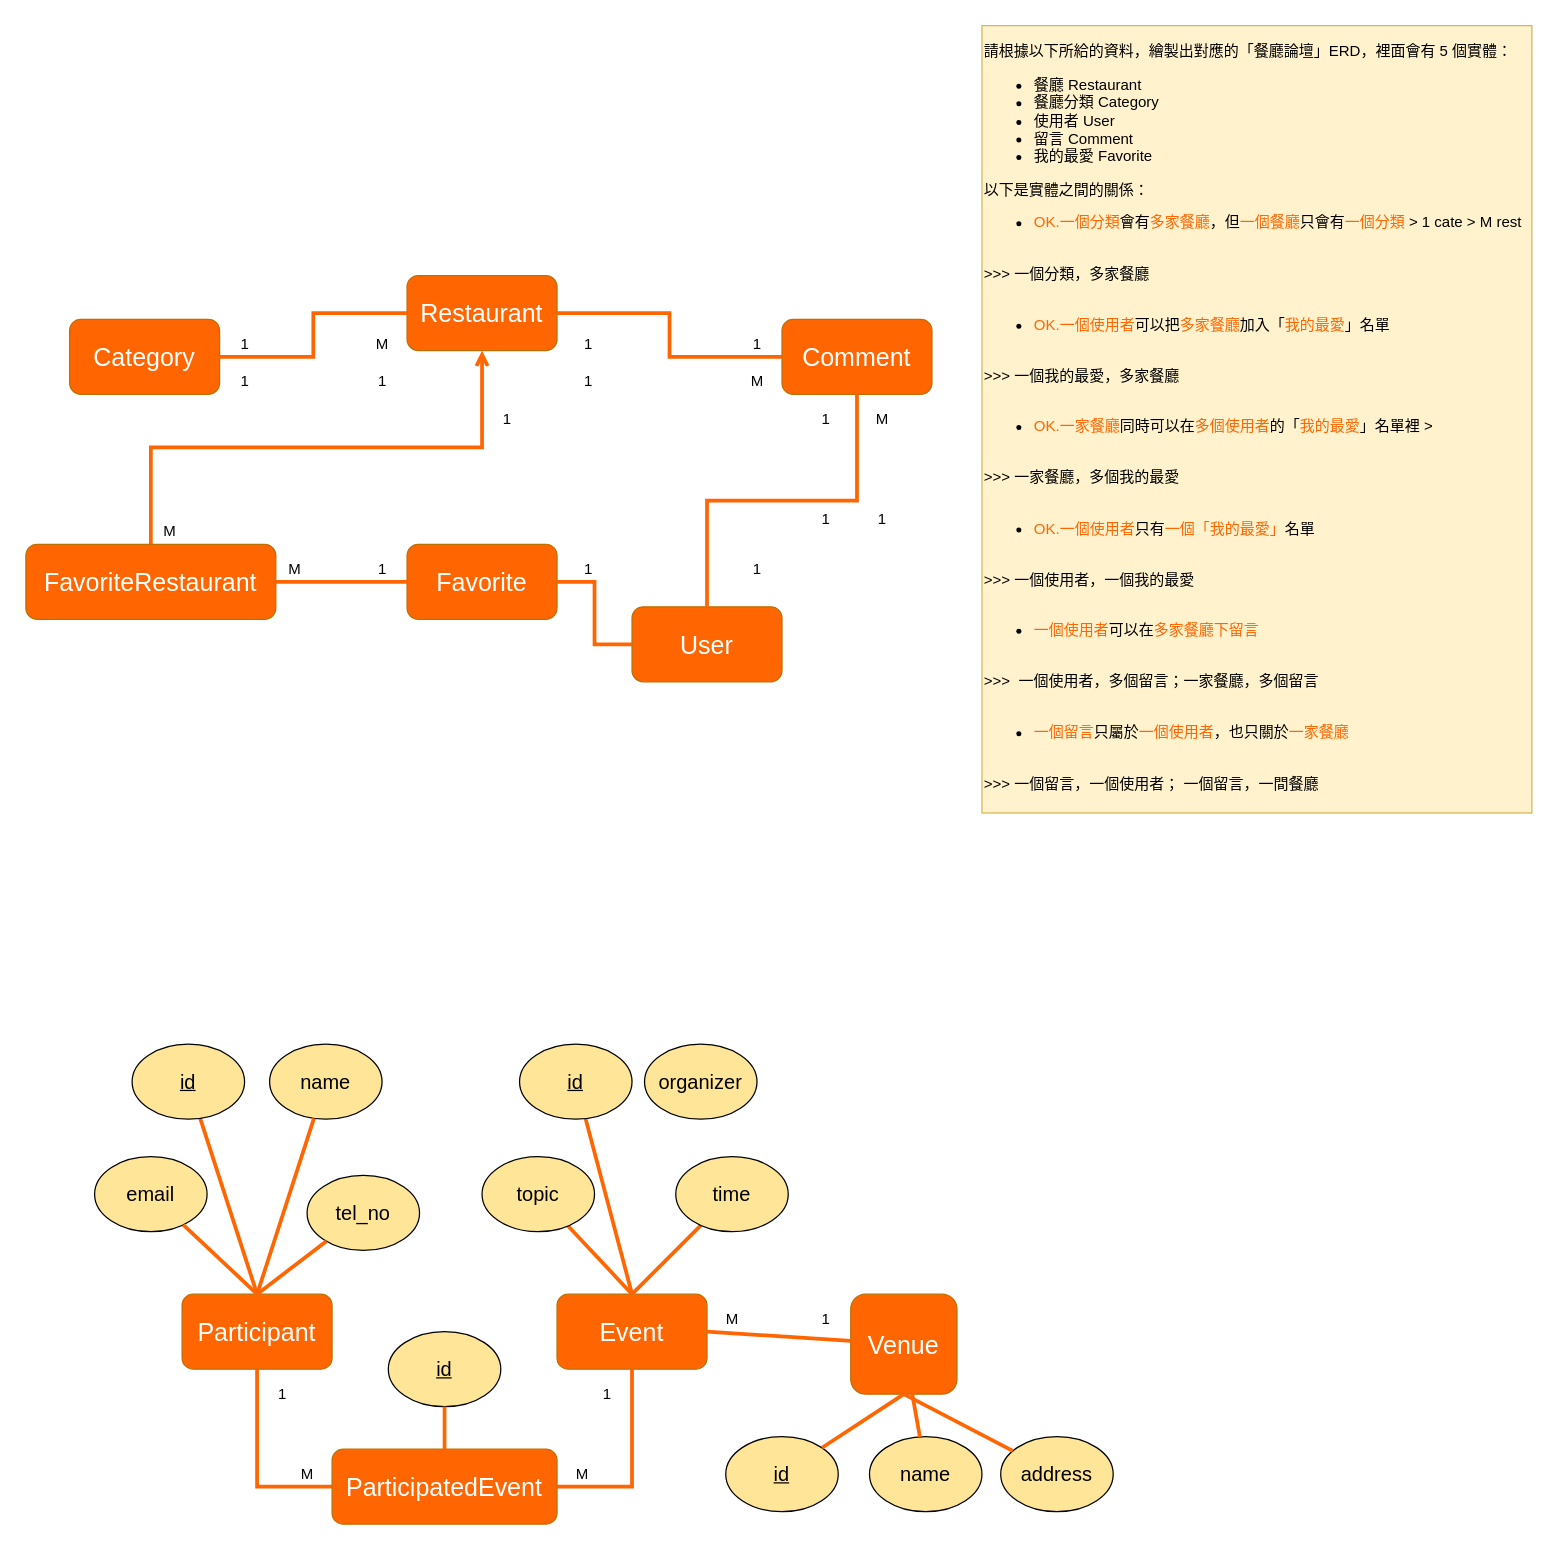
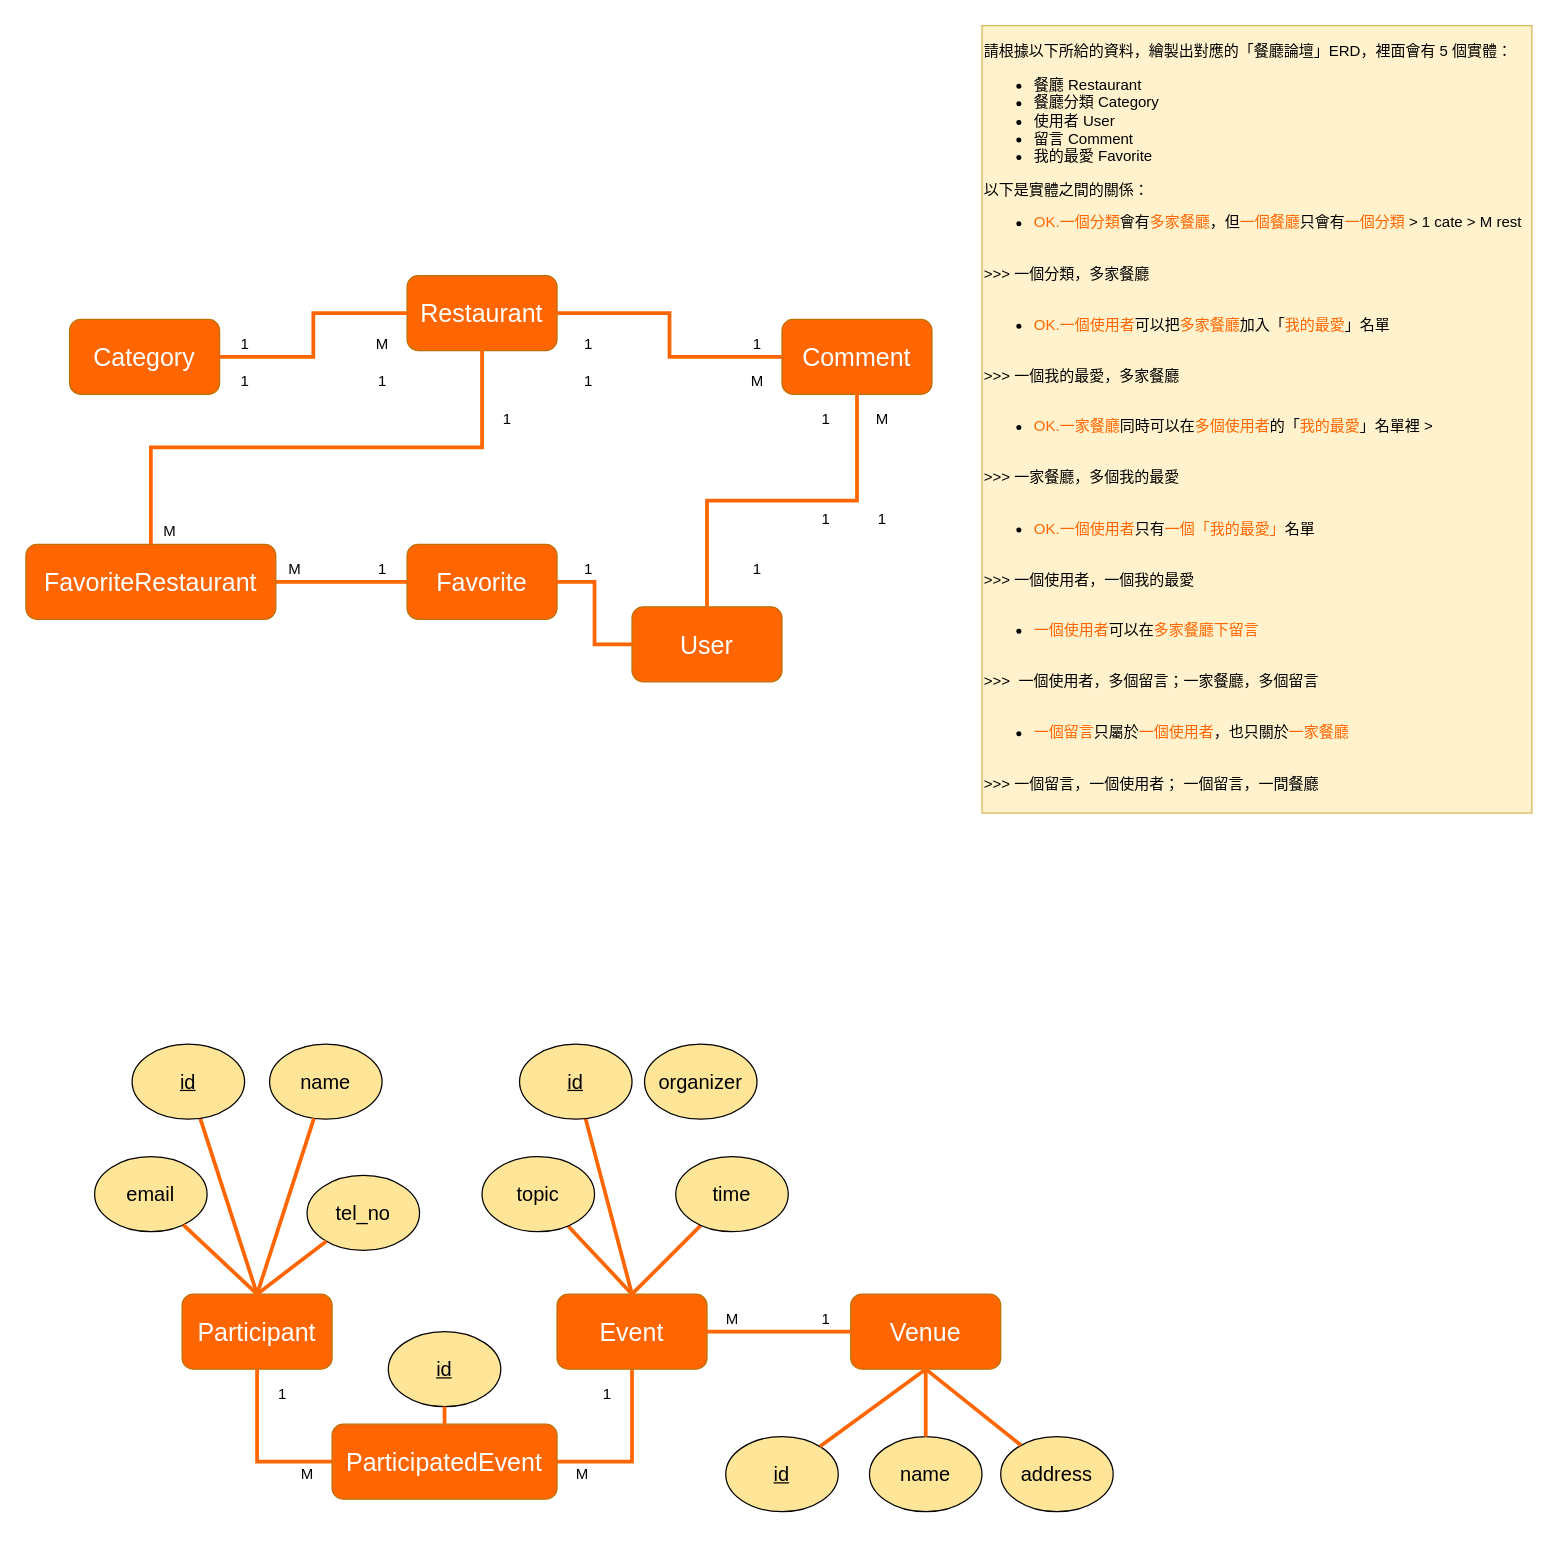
(482, 362) -> (482, 358)
(904, 1344) -> (926, 1332)
(444, 1487) -> (444, 1462)
